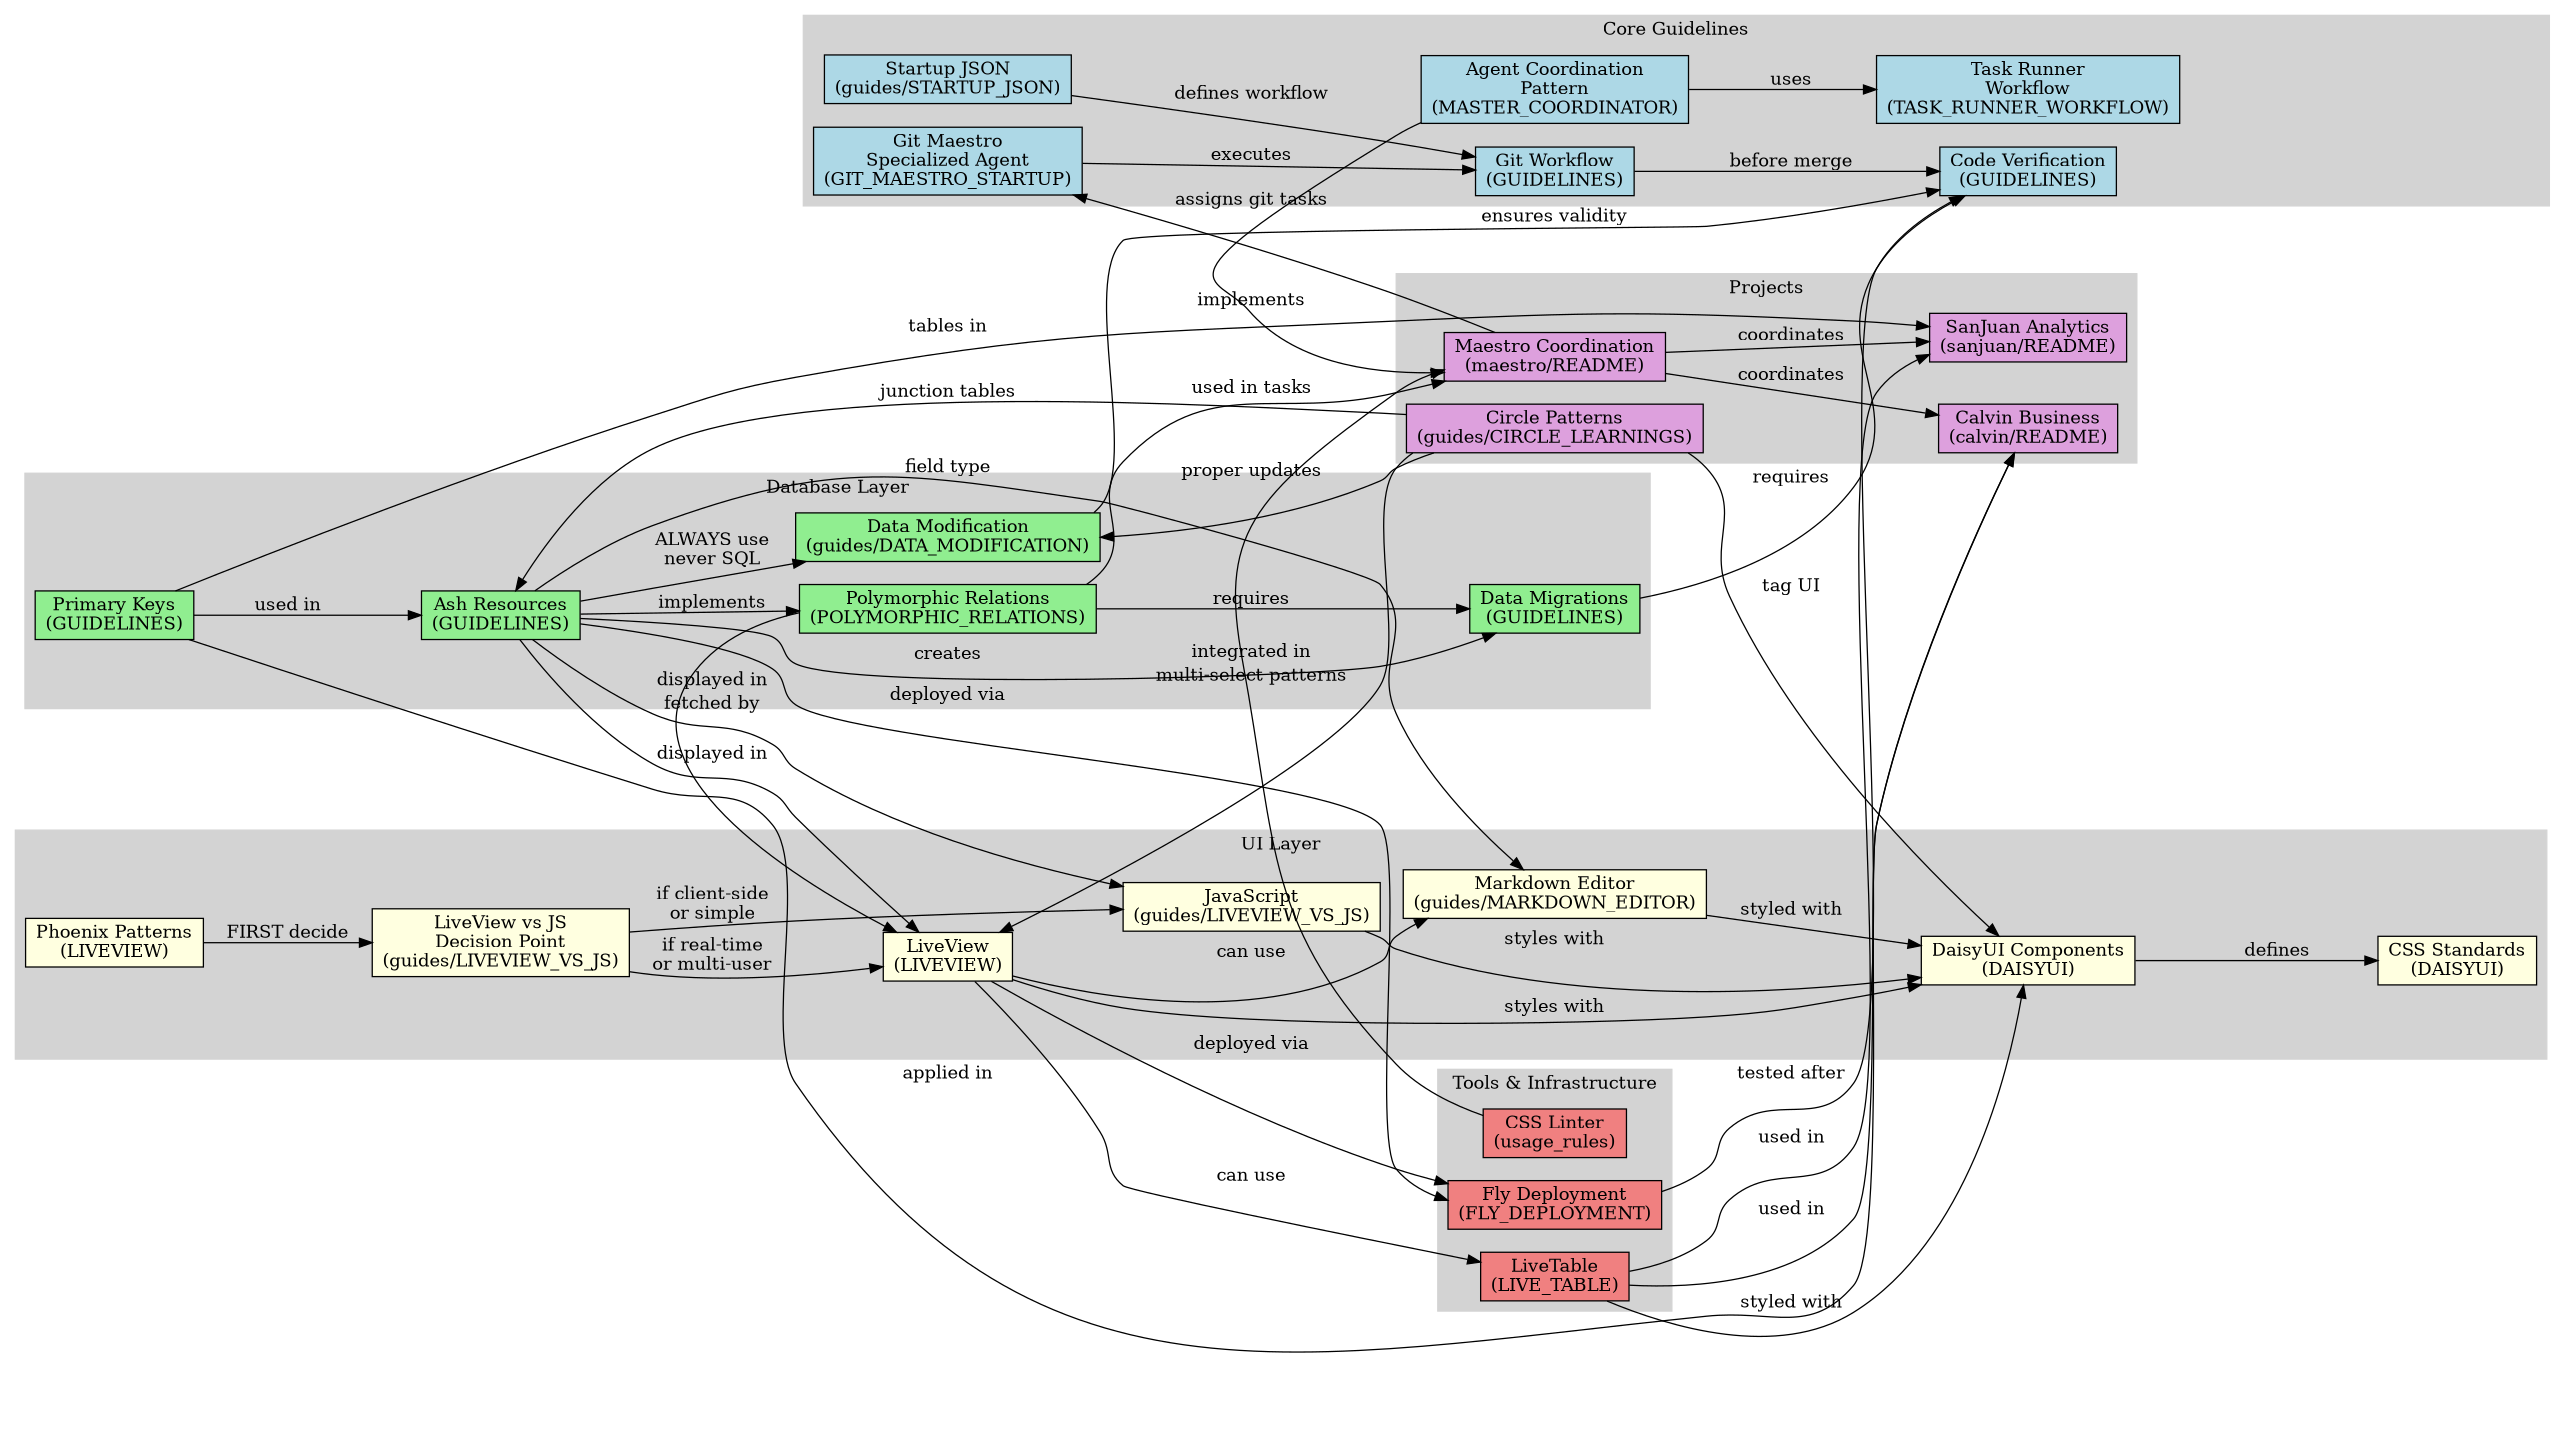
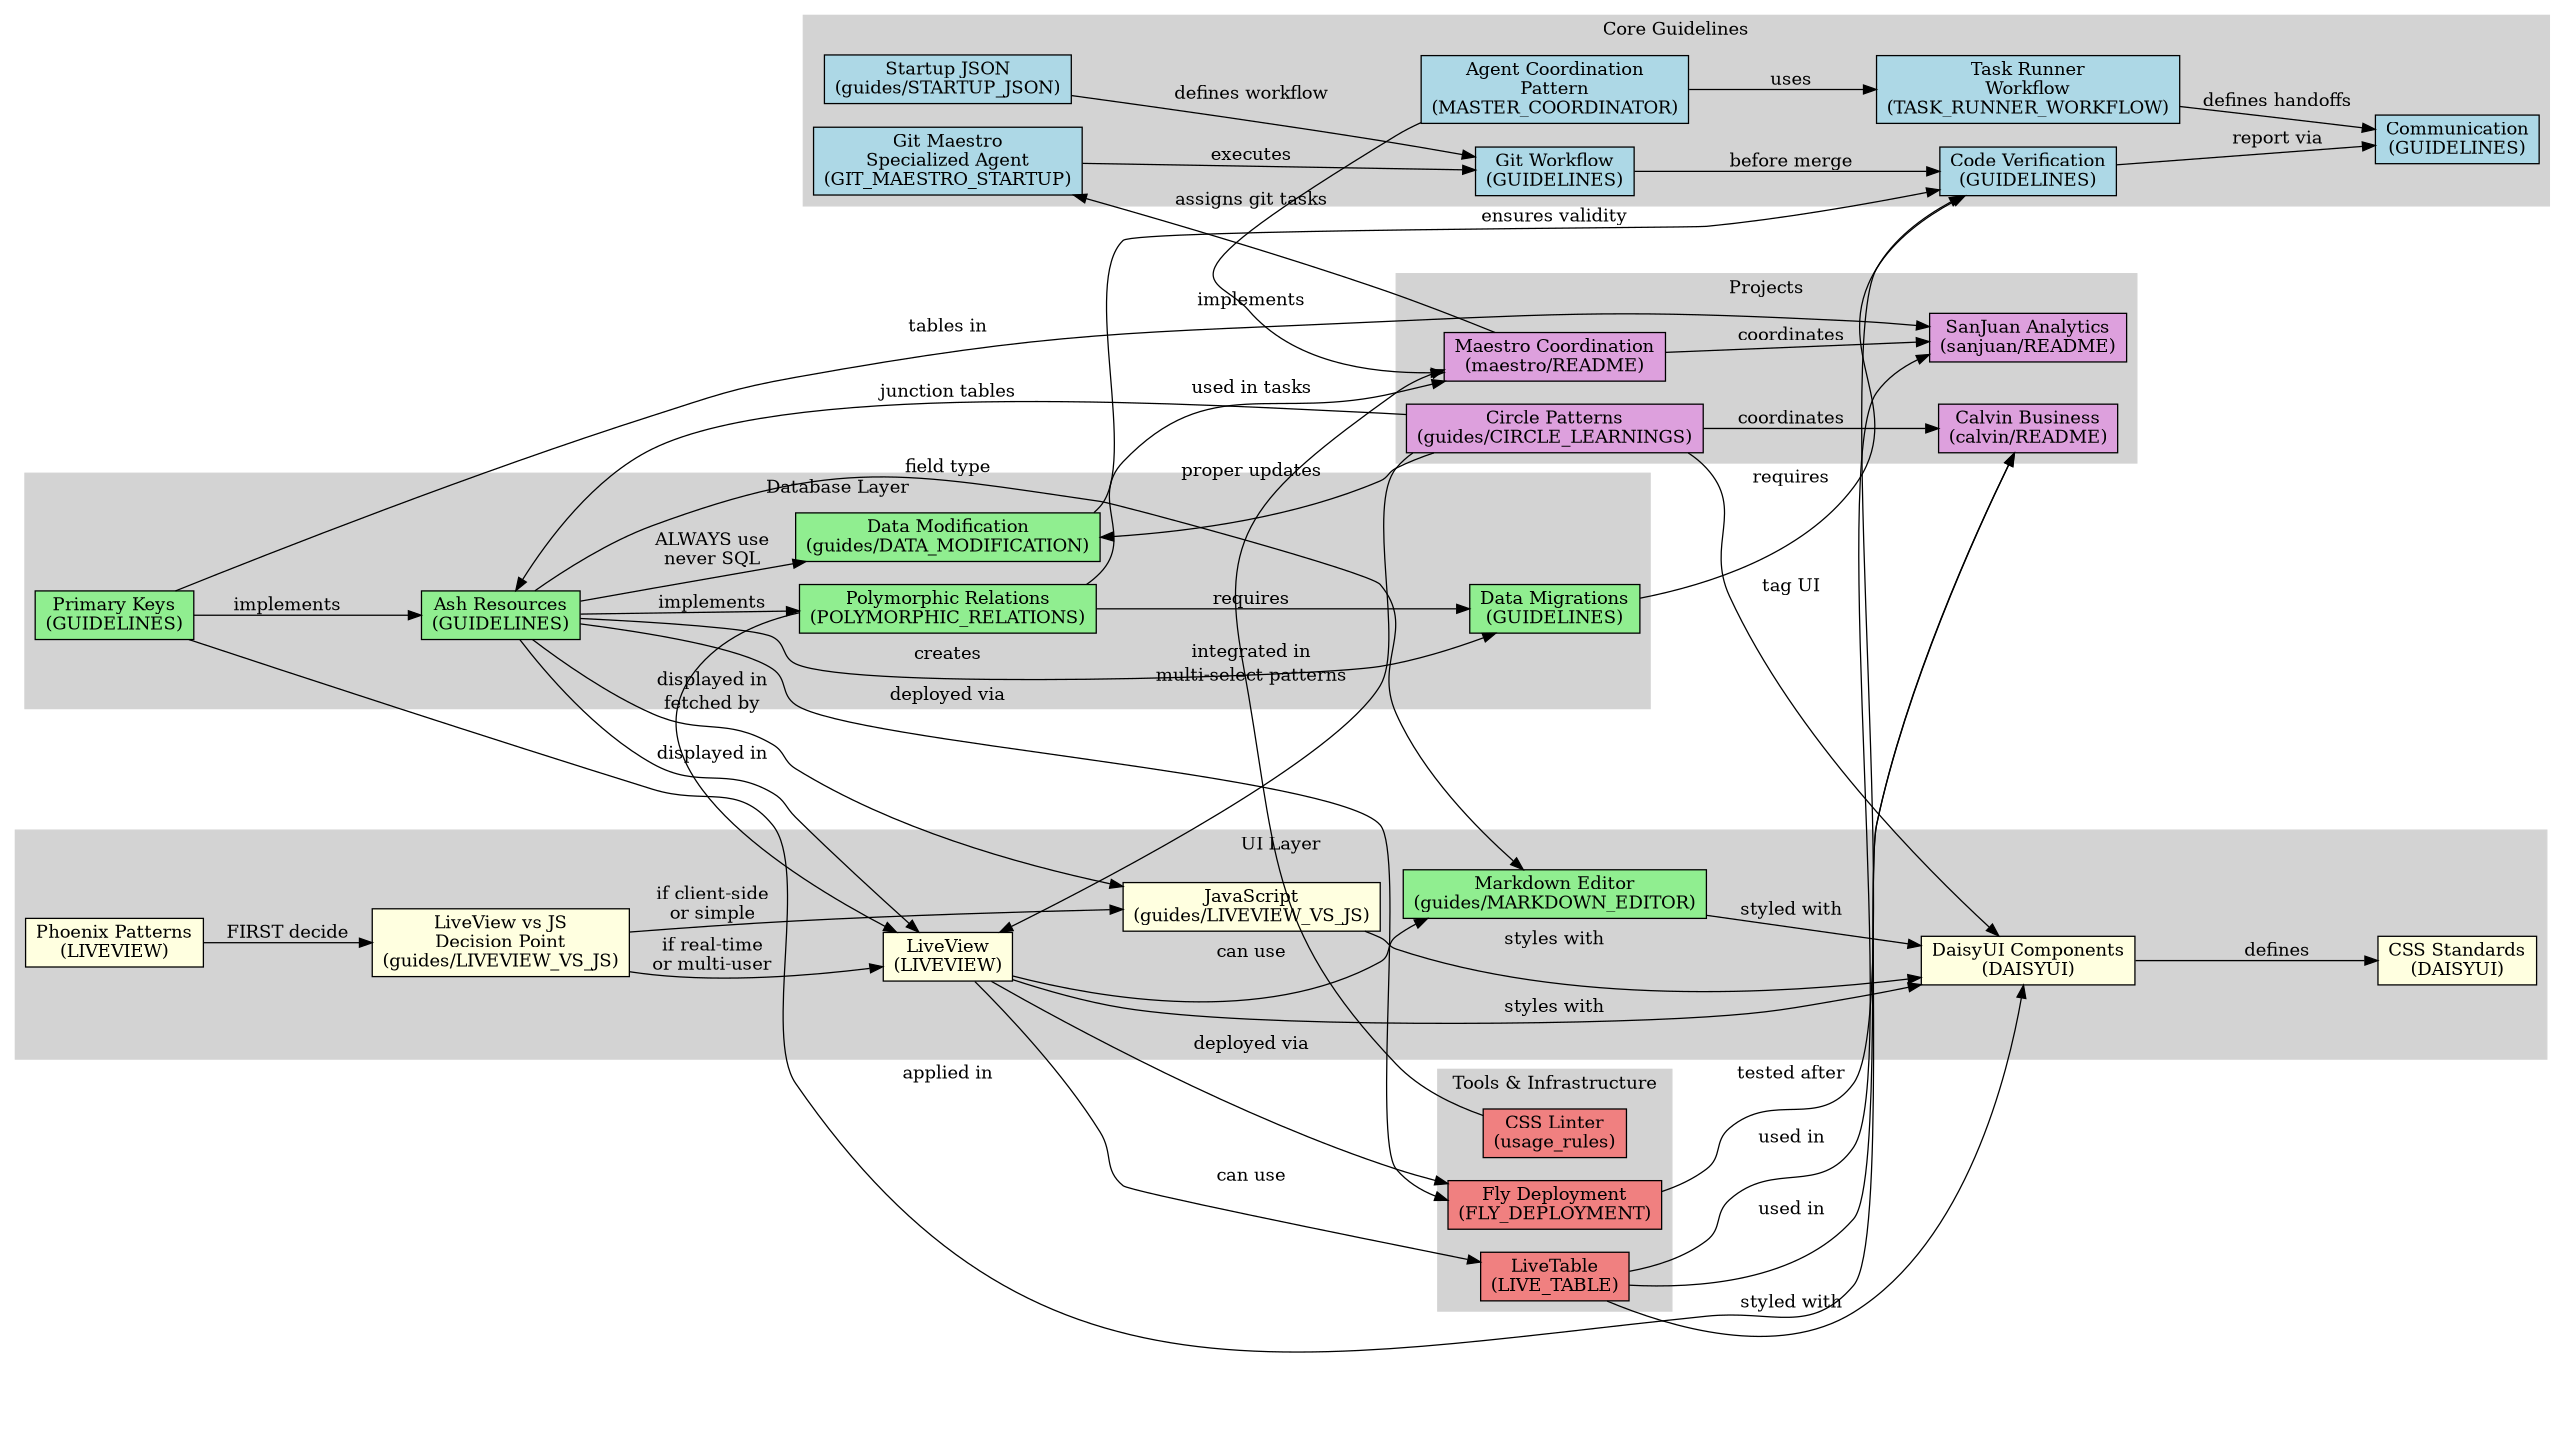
none -> (2457, 139)
(1796, 393) -> (1814, 428)
(288, 606) -> (288, 606)
(1555, 894) -> (1555, 894)
